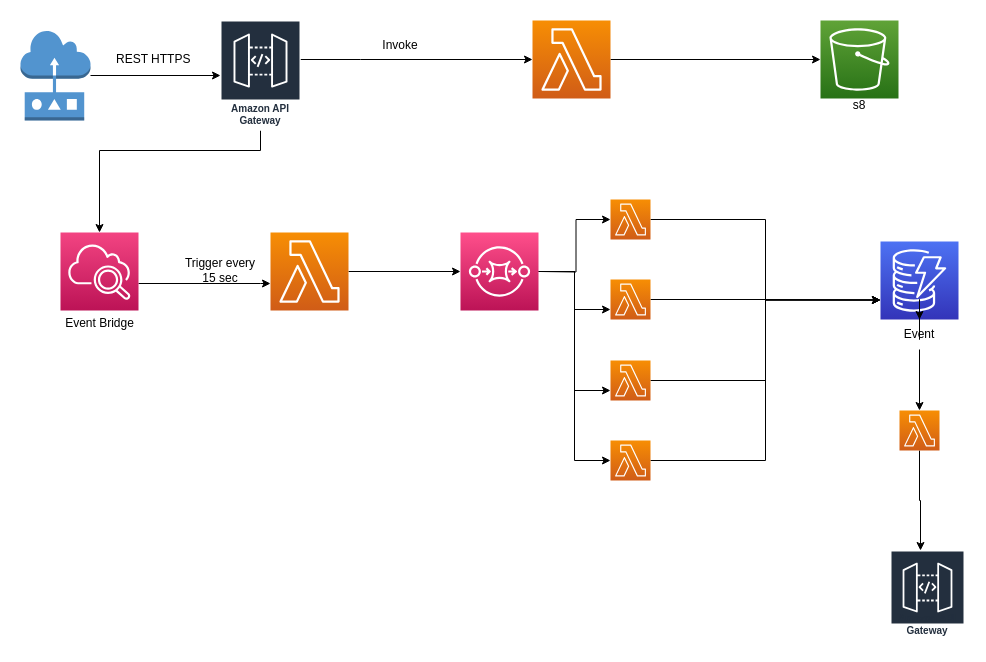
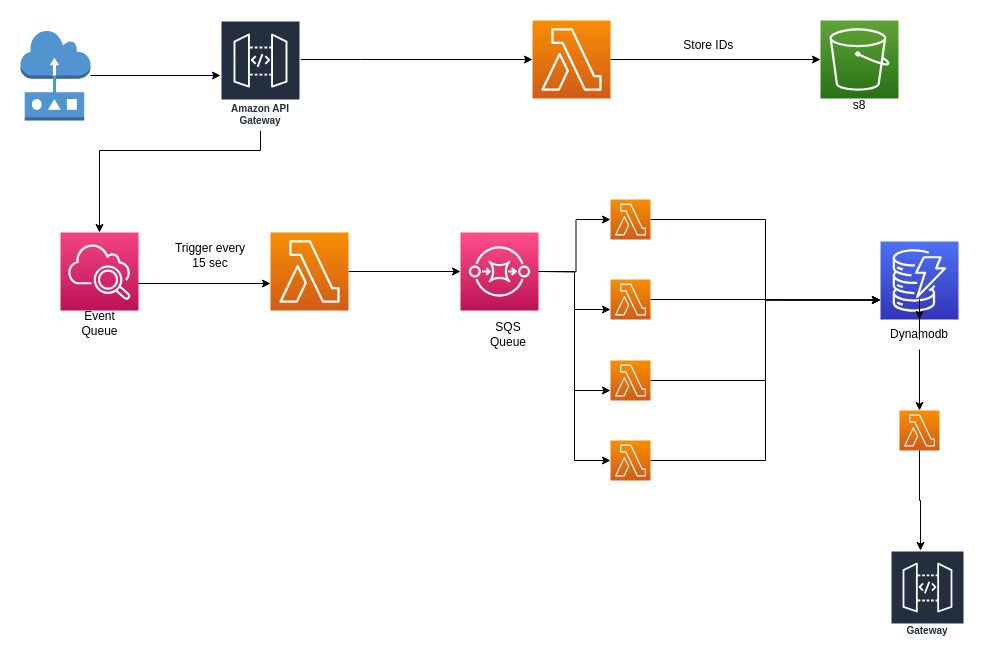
(401, 46) -> none
none -> (711, 46)
(161, 60) -> none
(221, 271) -> (211, 256)
(100, 324) -> (100, 324)
none -> (509, 335)
(920, 335) -> (920, 335)
